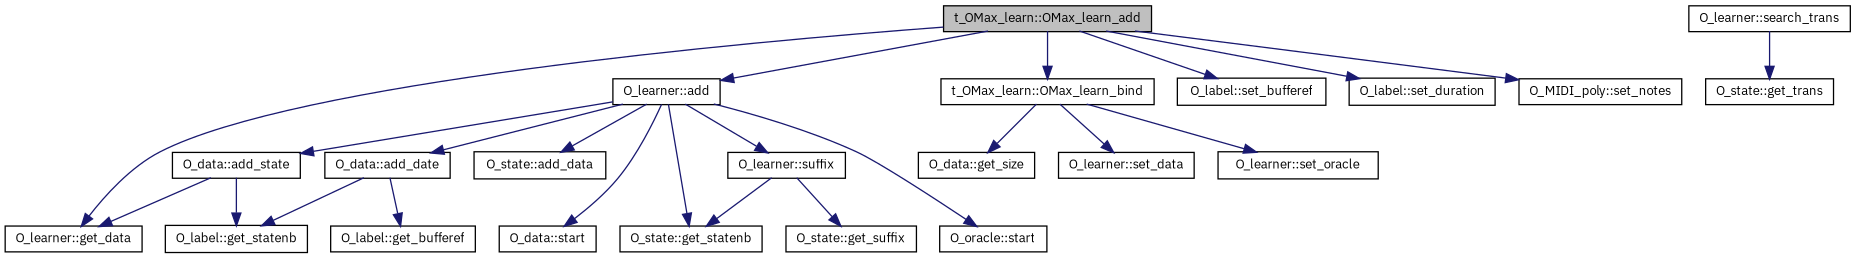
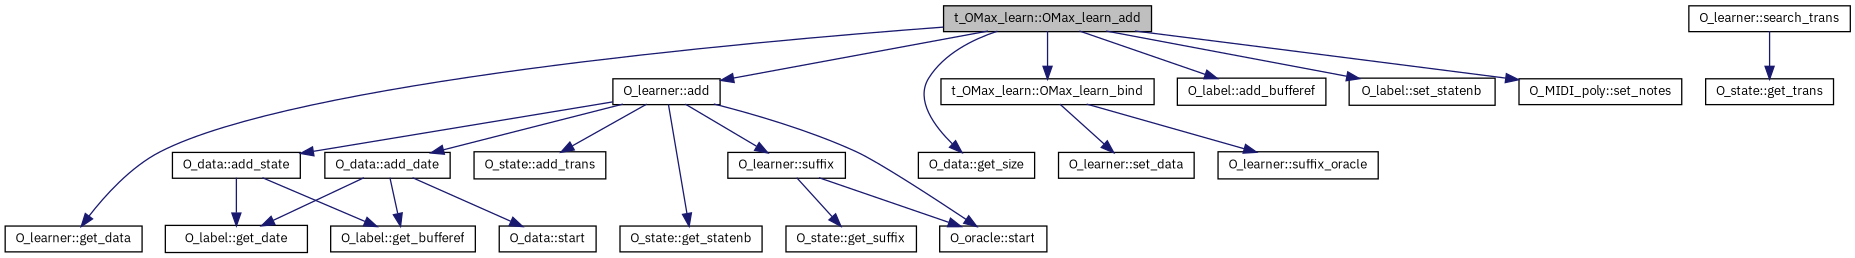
(1252, 92) -> (1252, 92)
(1422, 92) -> (1422, 92)
(1017, 124) -> (931, 74)
(540, 165) -> (540, 165)
(1298, 165) -> (1298, 165)
(626, 168) -> (462, 199)
(744, 198) -> (884, 200)
(161, 200) -> (306, 196)
(236, 239) -> (236, 239)
